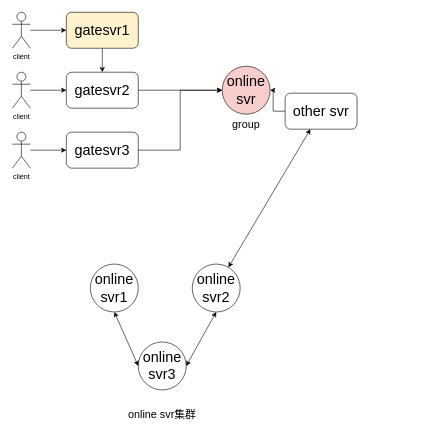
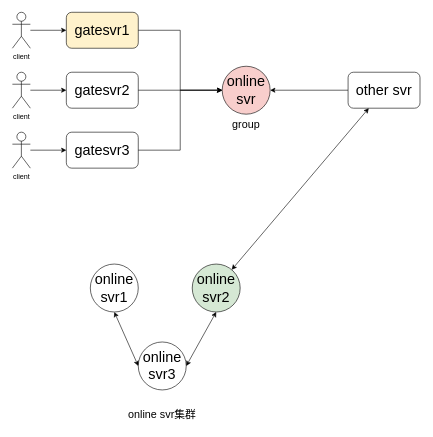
(102, 66) -> (180, 38)
(321, 111) -> (384, 90)
(216, 288) -> (216, 288)
